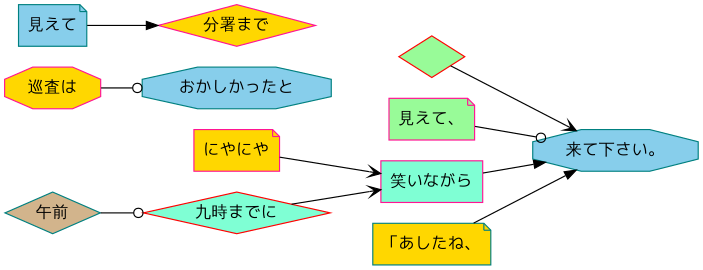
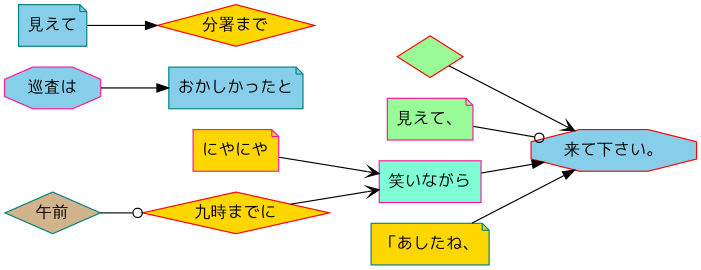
(237, 25) -> (236, 25)
(53, 88) -> (53, 88)
(117, 88) -> (129, 88)
(237, 88) -> (236, 88)
(615, 150) -> (614, 150)
(237, 213) -> (236, 213)
